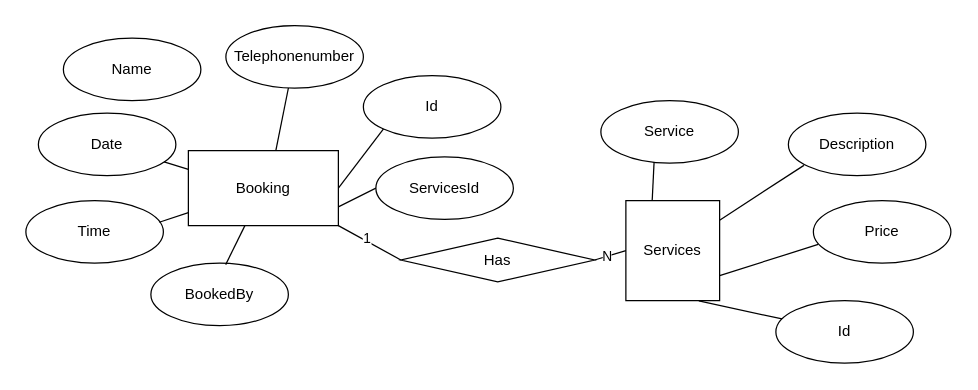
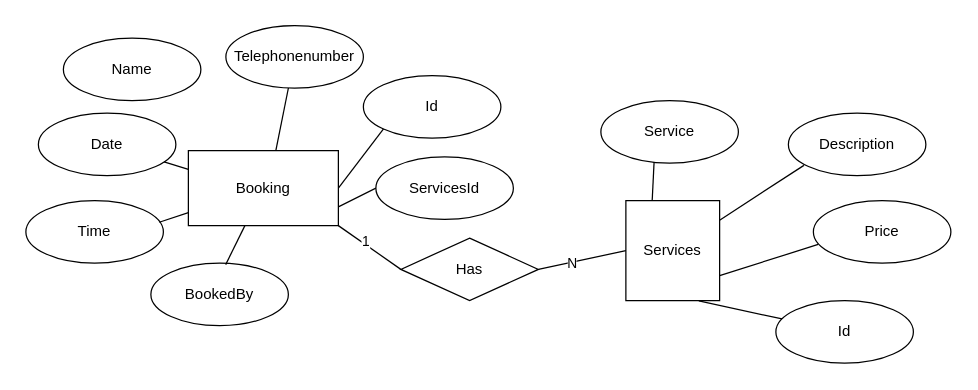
(498, 260) -> (469, 269)
